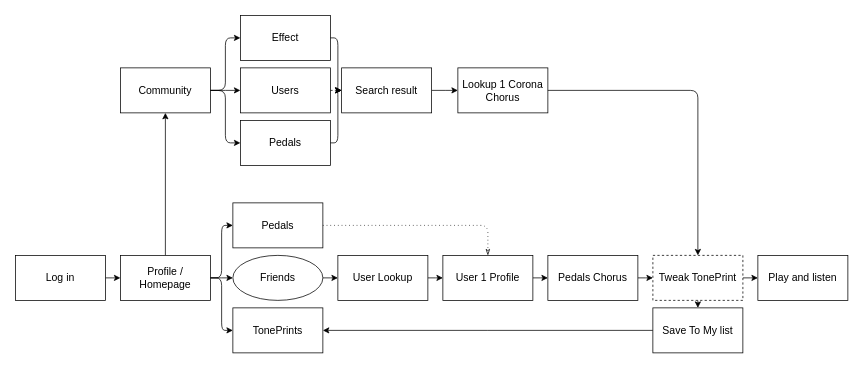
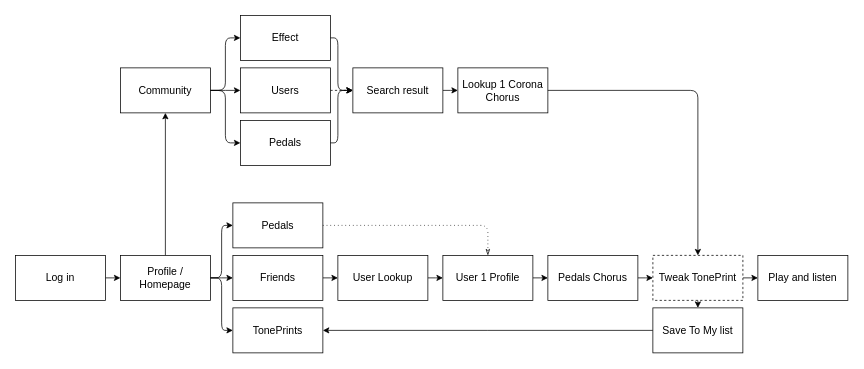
(387, 90) -> (398, 90)
(278, 278) -> (278, 278)
